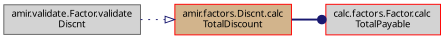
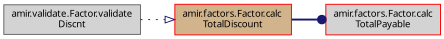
(233, 20) -> (233, 20)
(383, 20) -> (383, 20)
